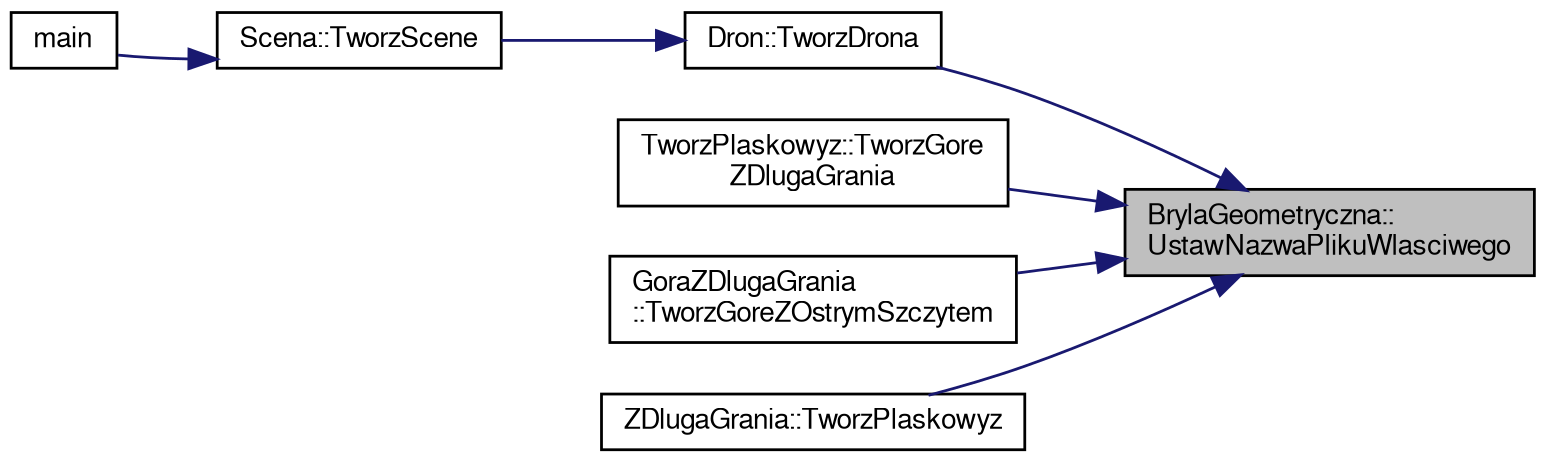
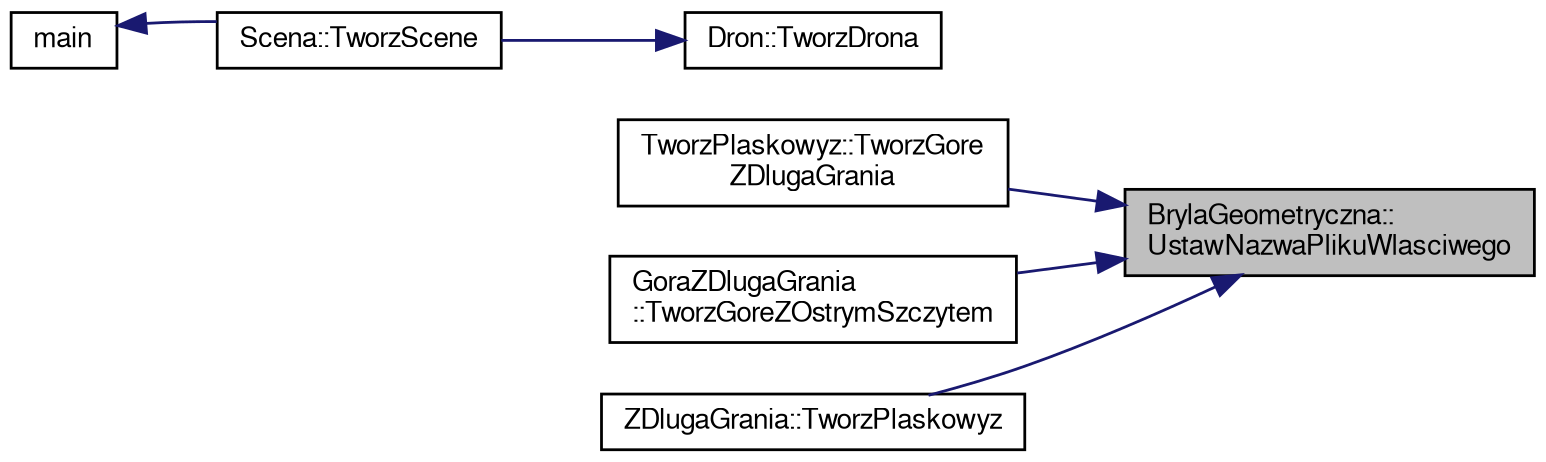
(153, 58) -> (181, 22)
(1082, 115) -> none
